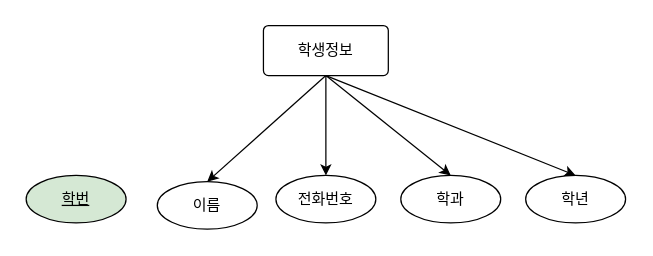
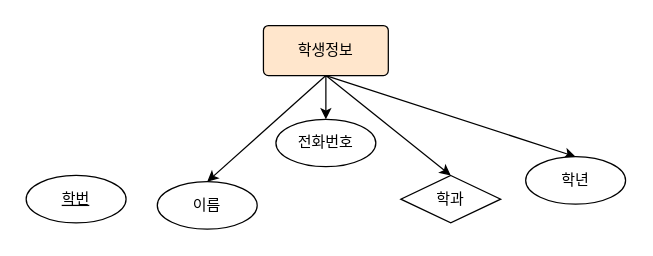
(326, 51) -> (326, 51)
(76, 199) -> (76, 199)
(326, 199) -> (326, 143)
(451, 199) -> (451, 199)
(576, 199) -> (576, 181)
